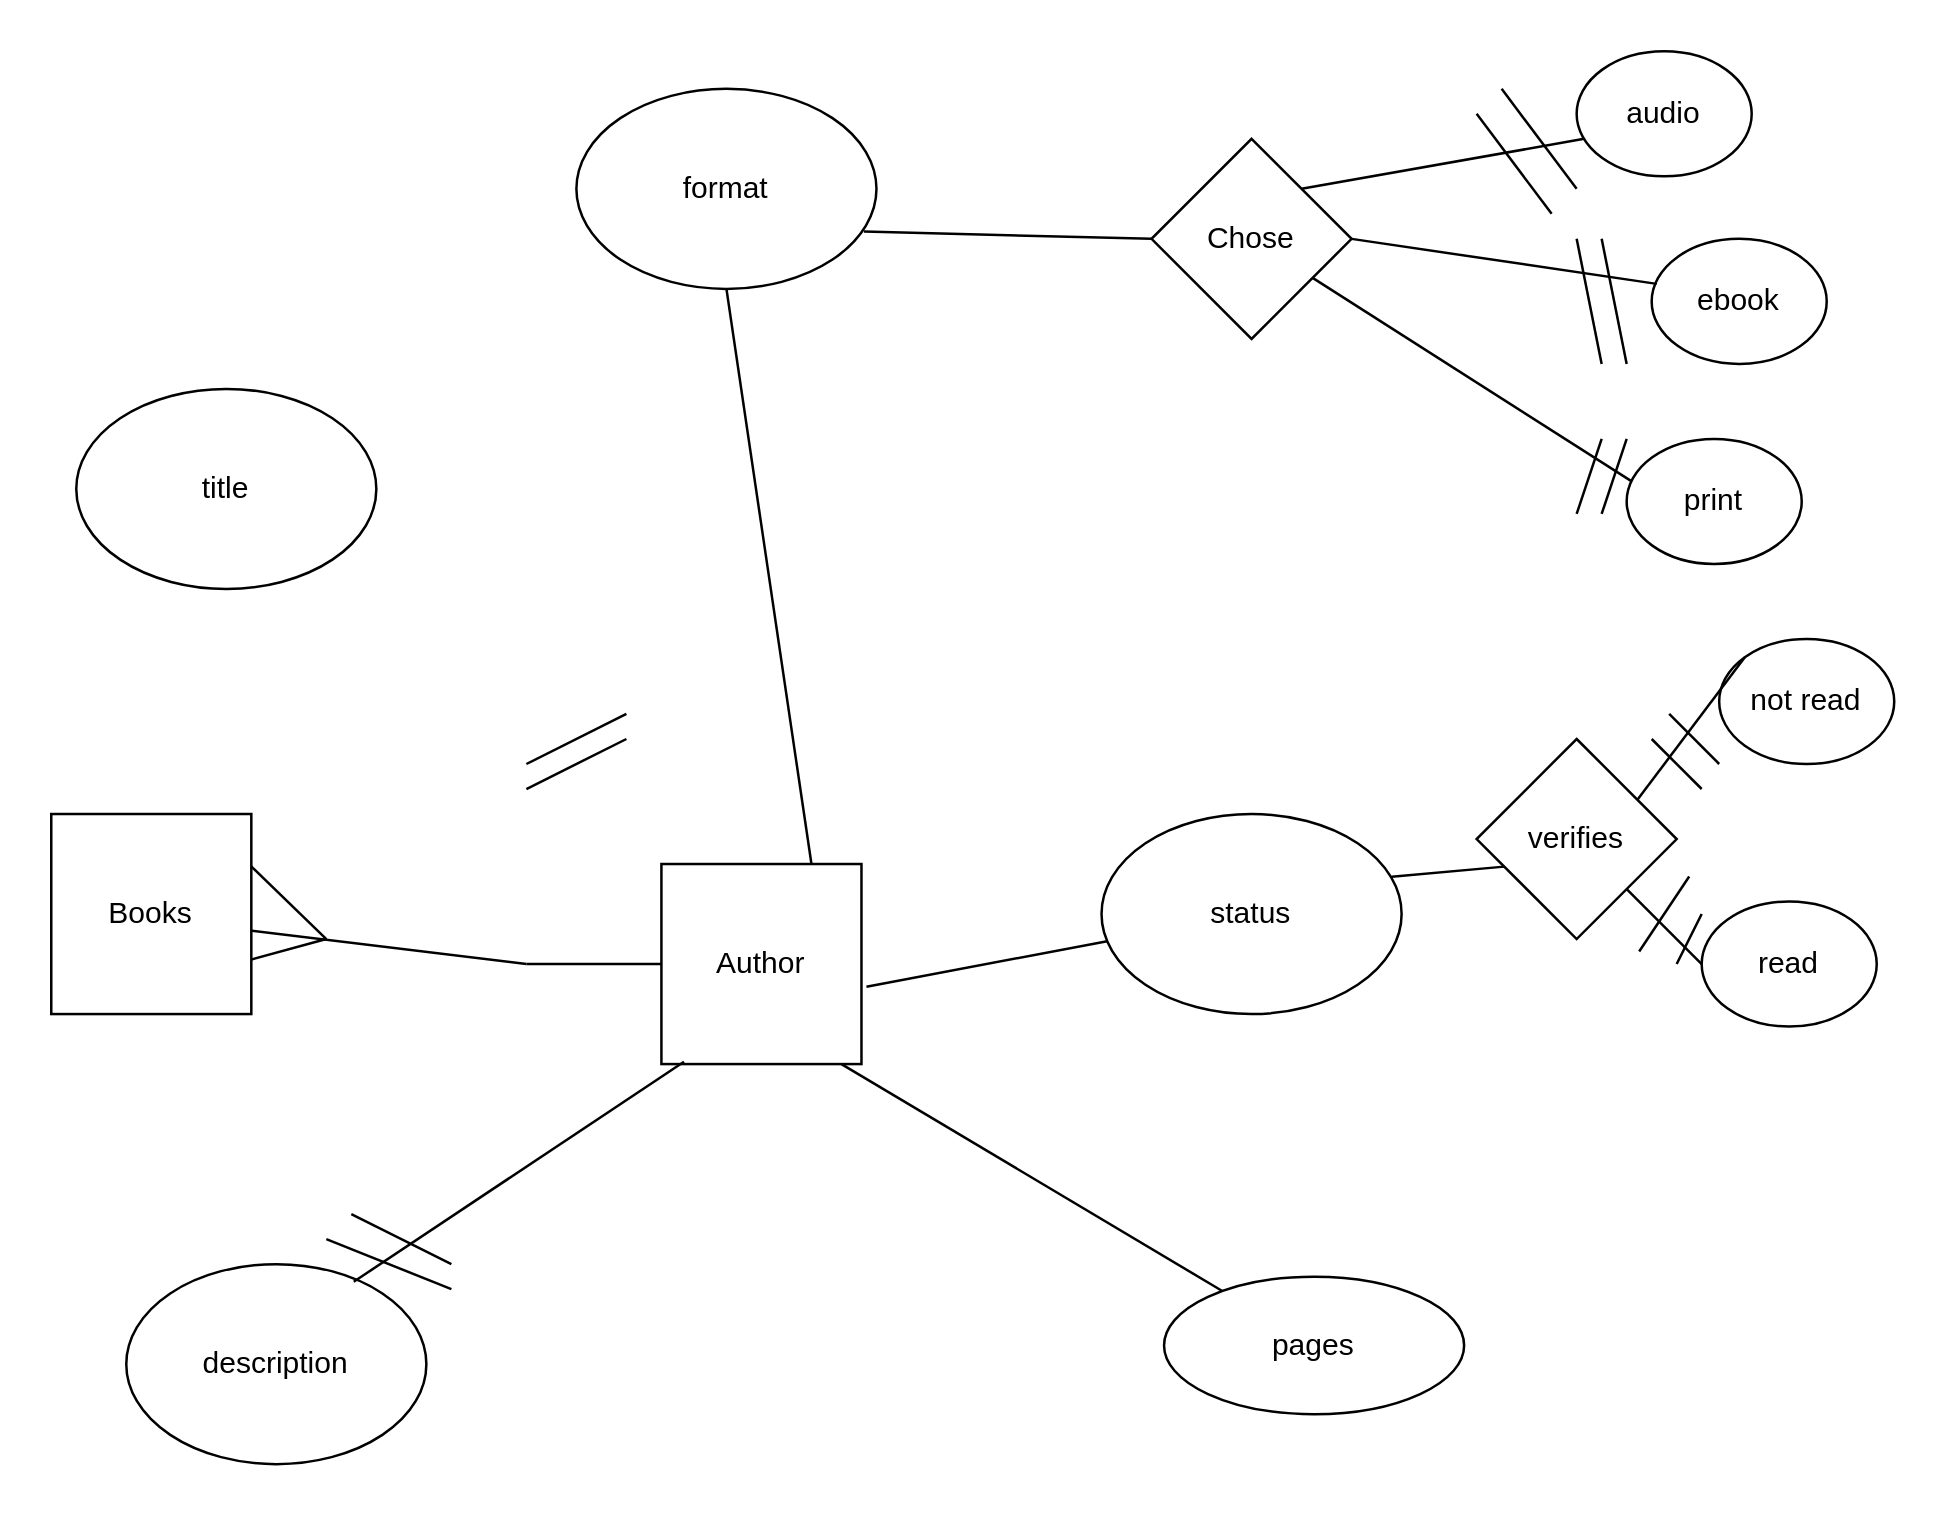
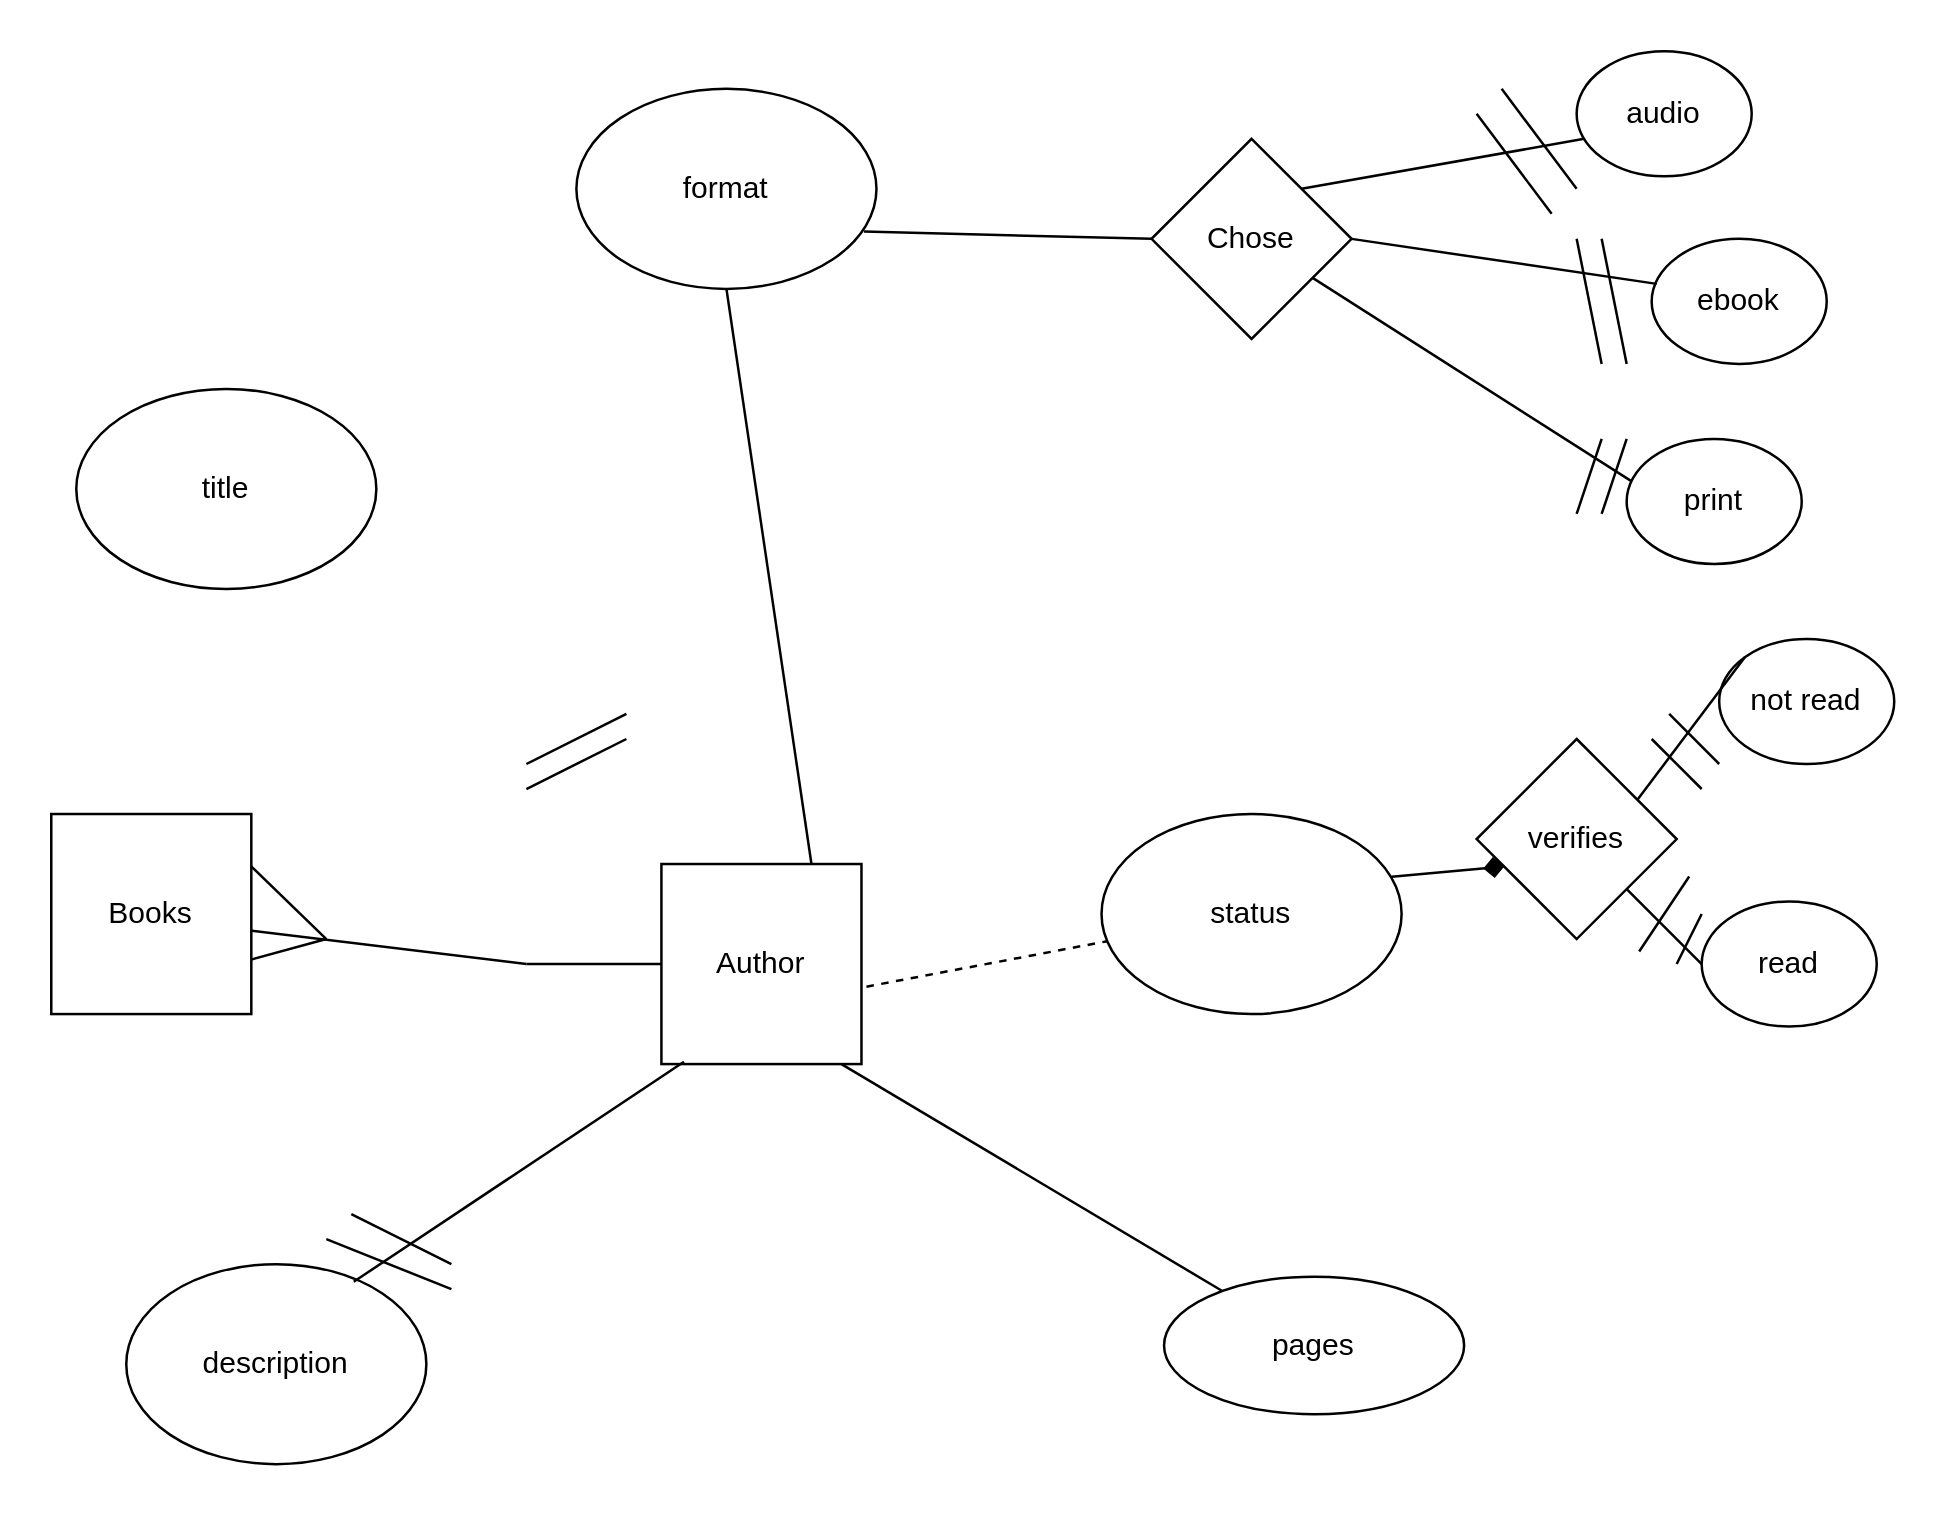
(1493, 867) -> (1484, 868)
(990, 963) -> (990, 963)
